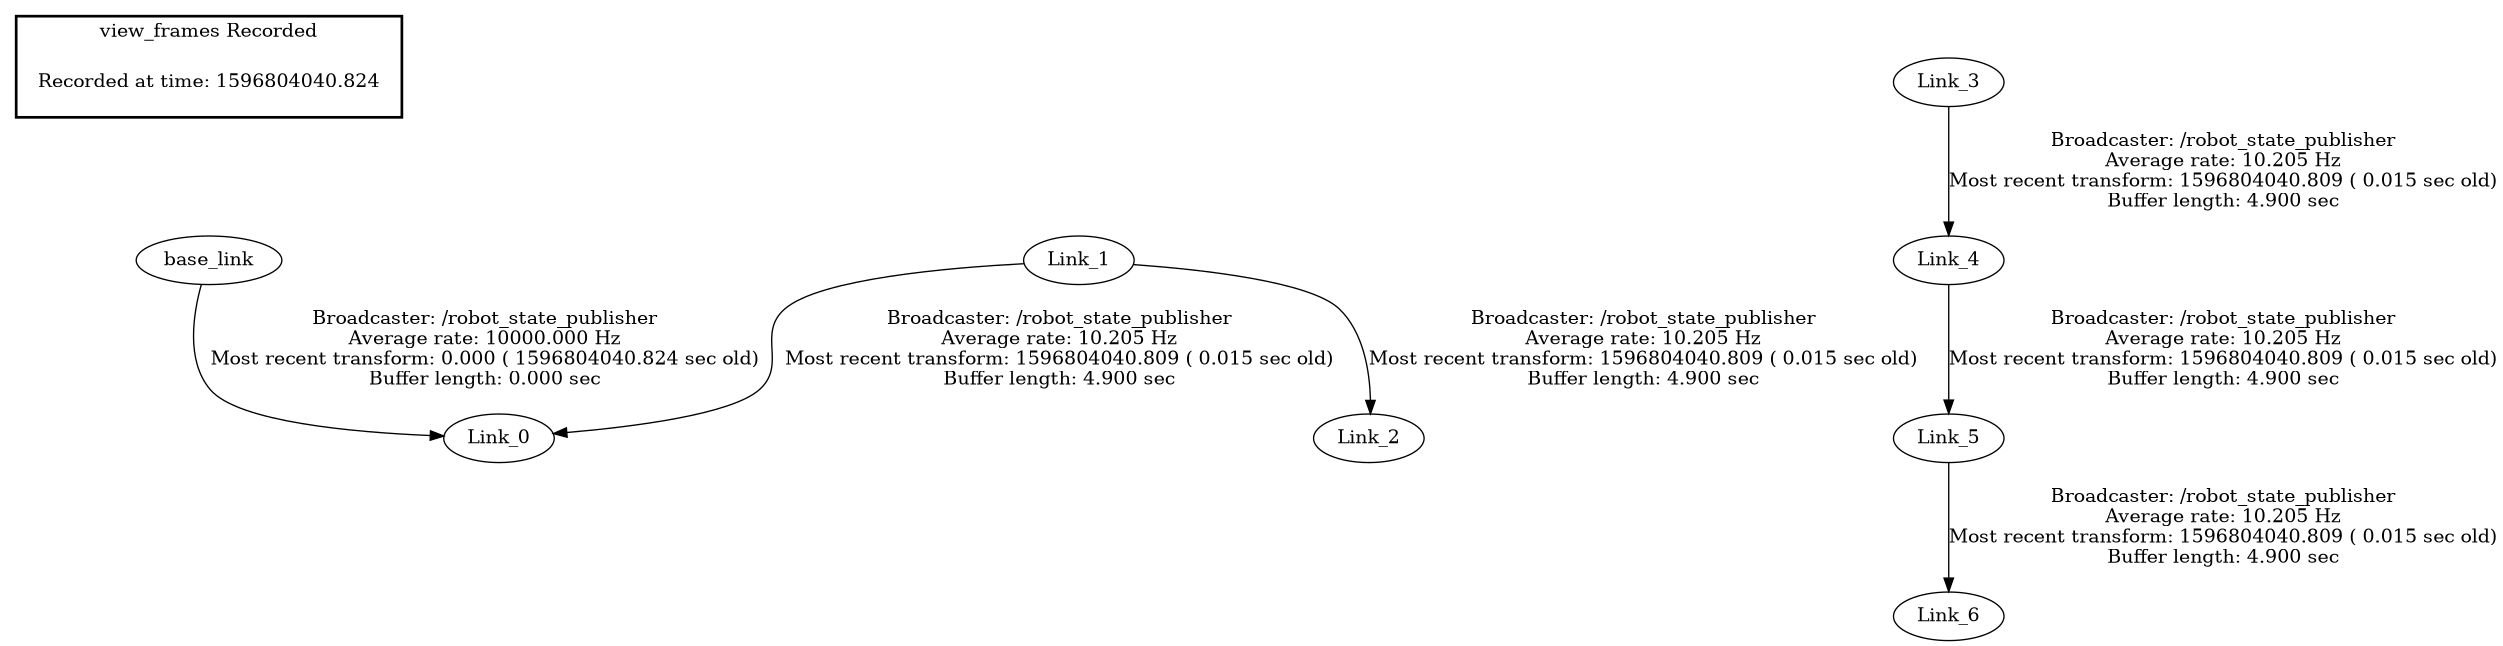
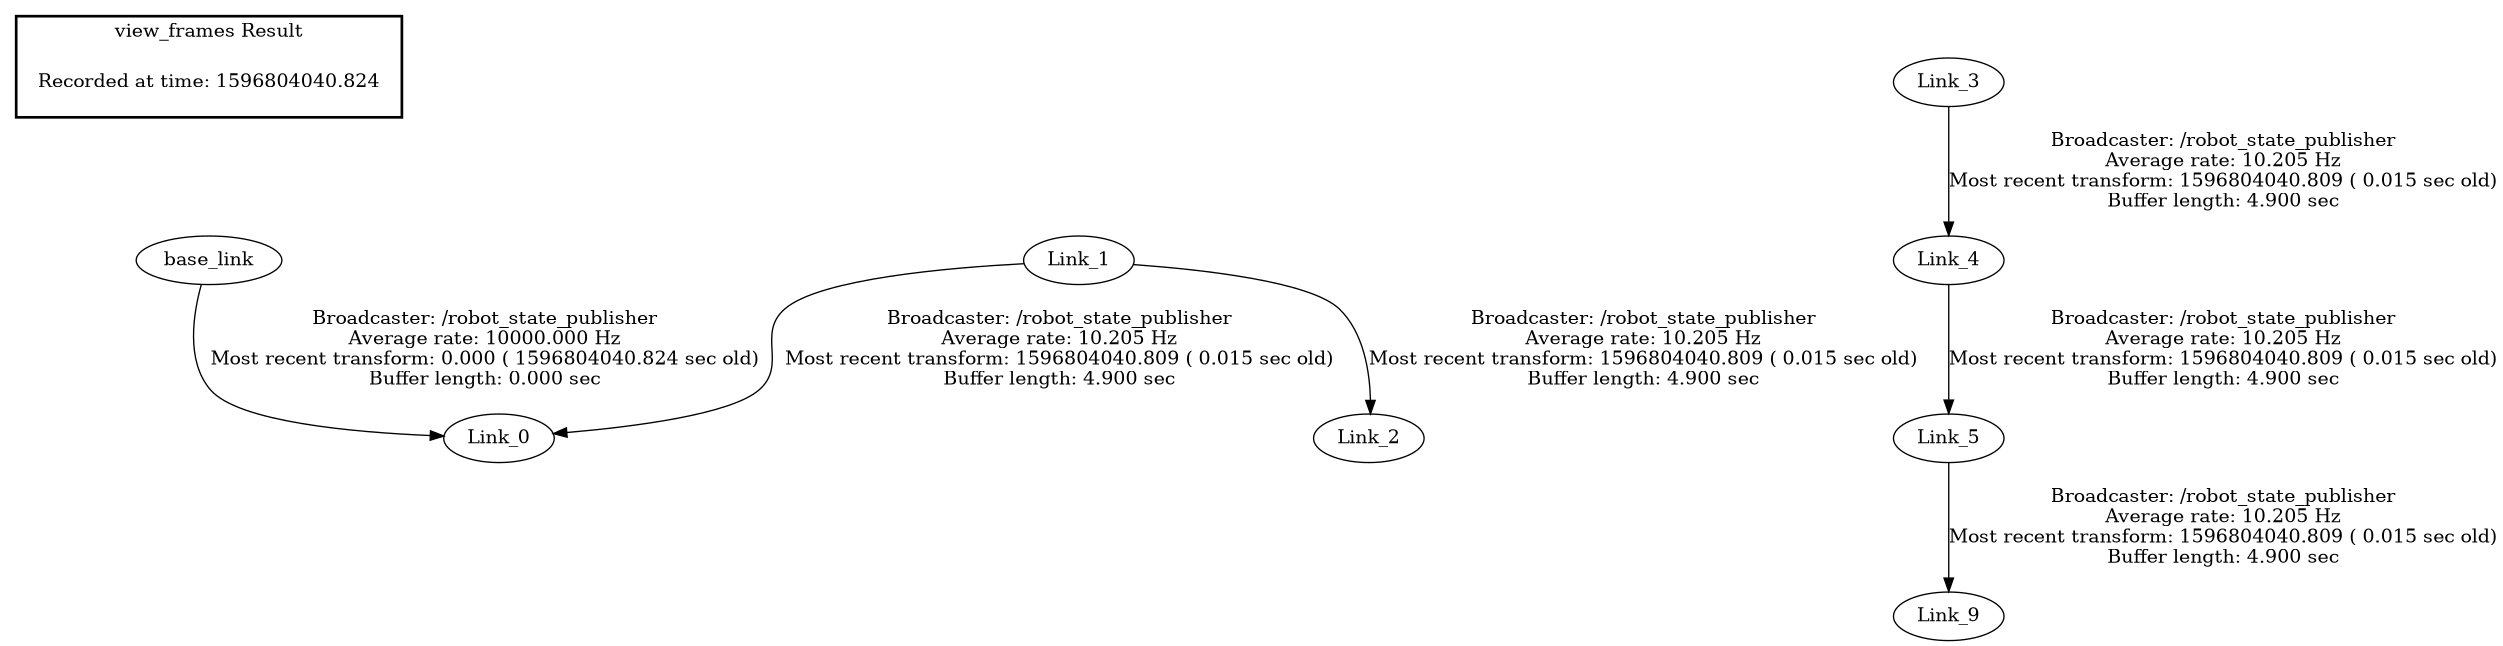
(209, 32) -> (209, 32)
(1949, 616) -> (1949, 616)
